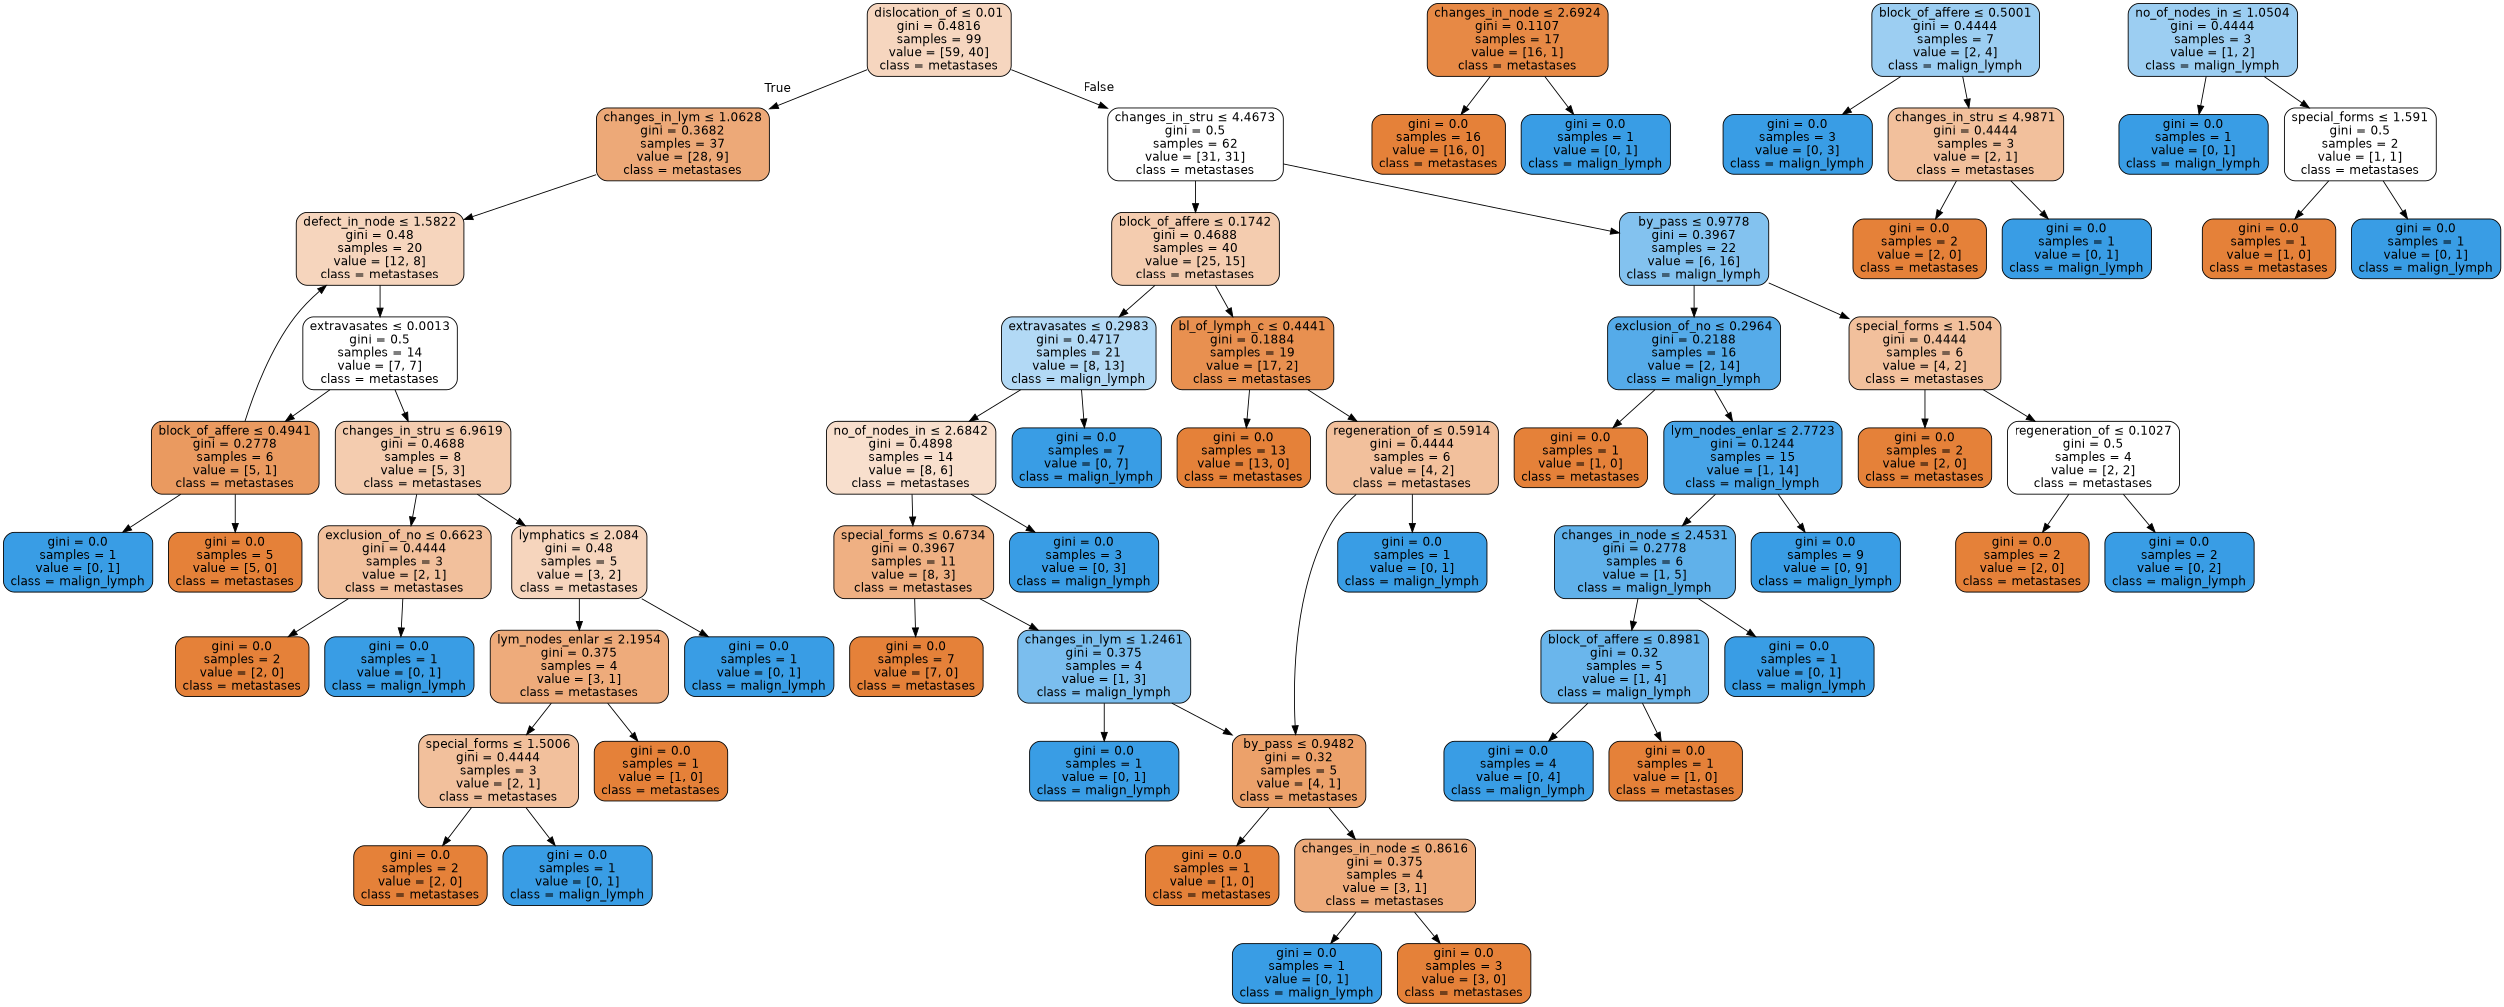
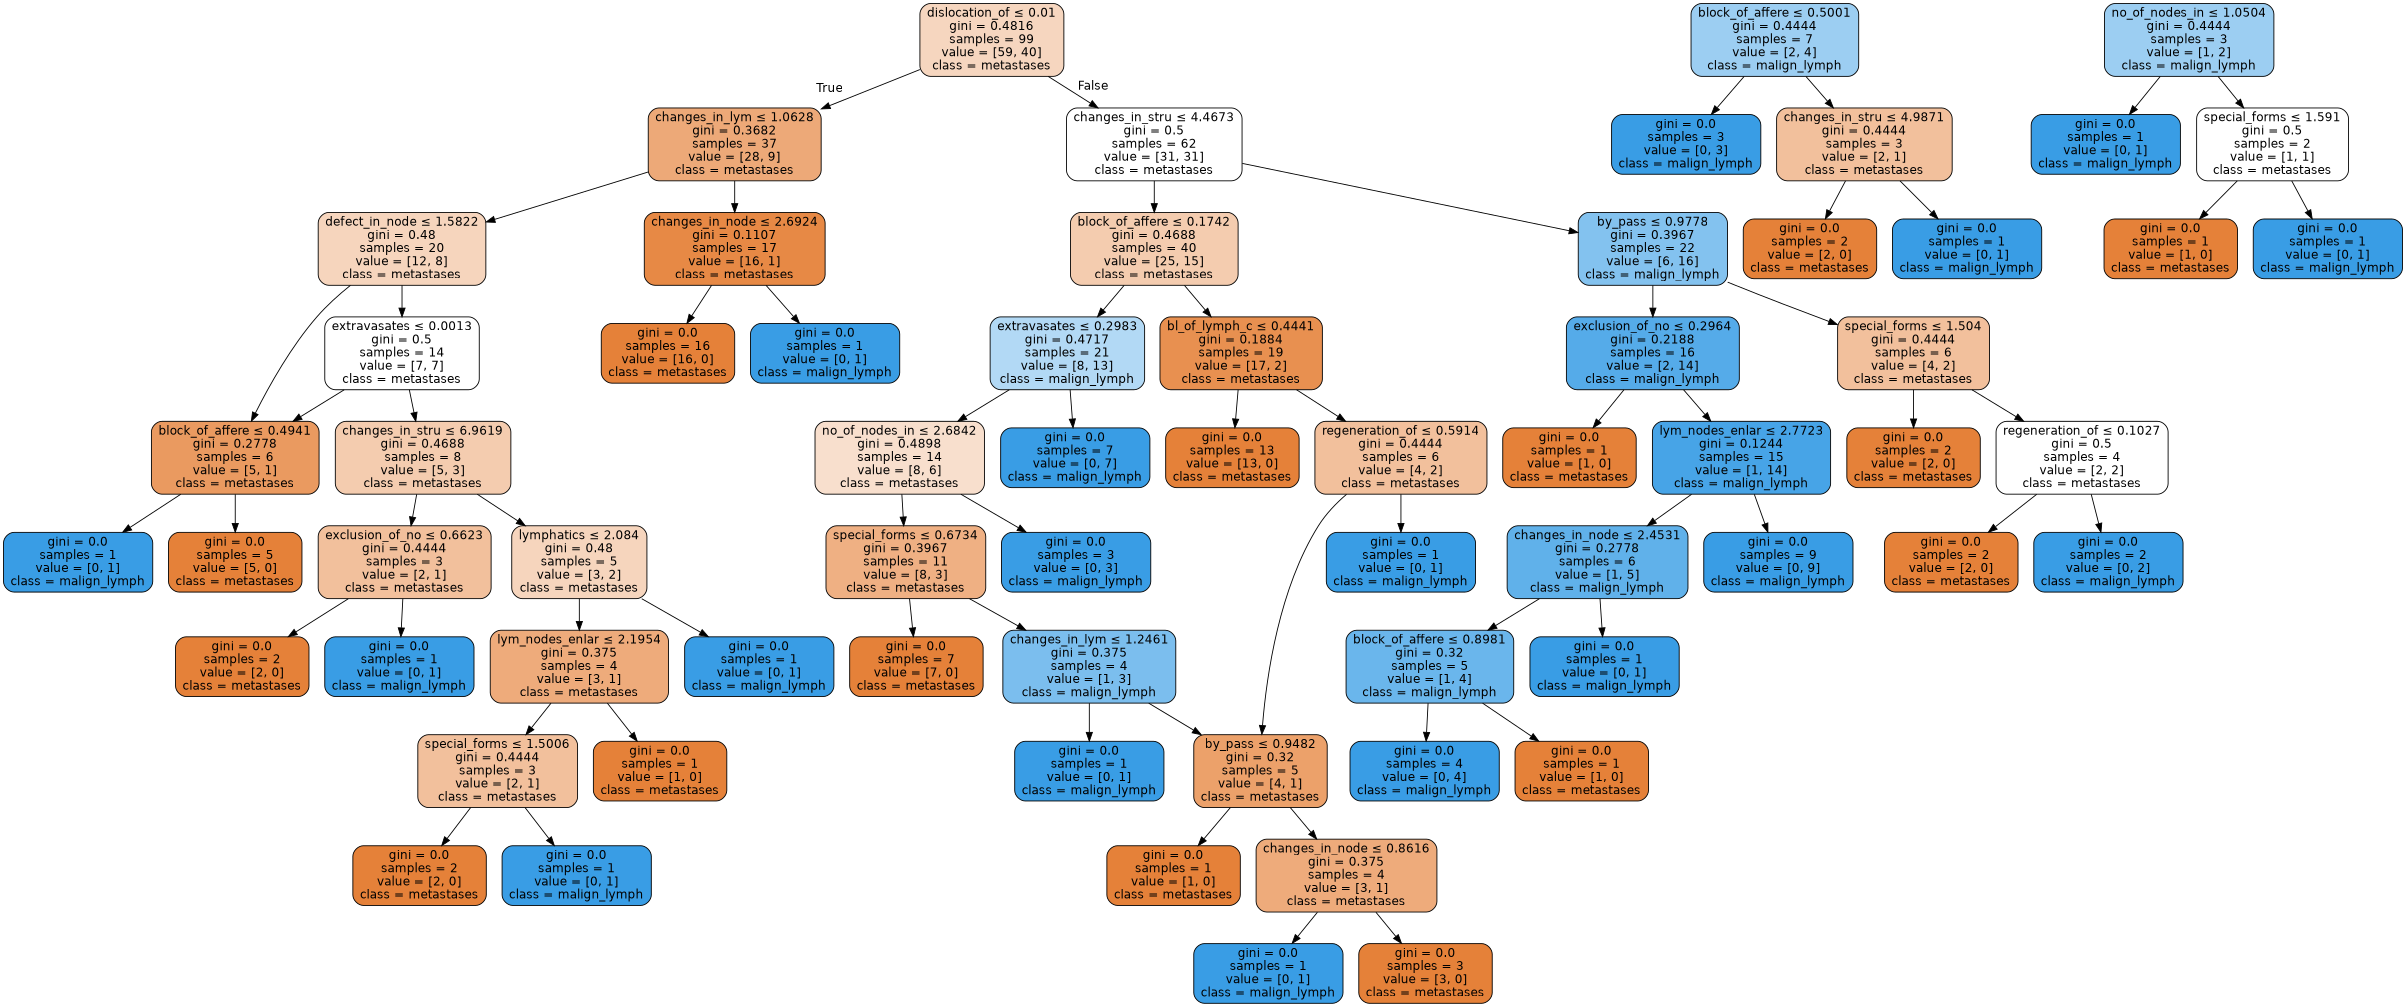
none -> (735, 192)
(274, 351) -> (296, 344)
